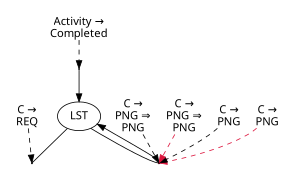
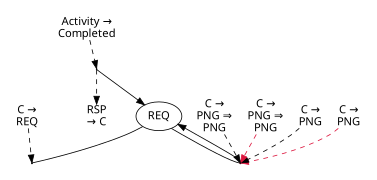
(79, 116) -> (159, 116)
none -> (97, 116)
